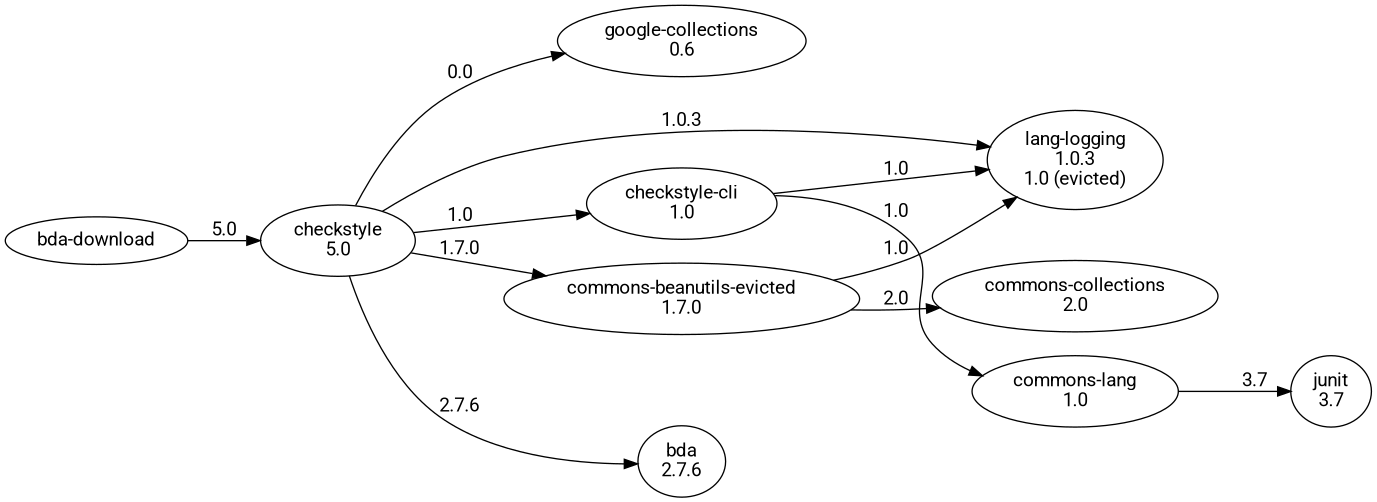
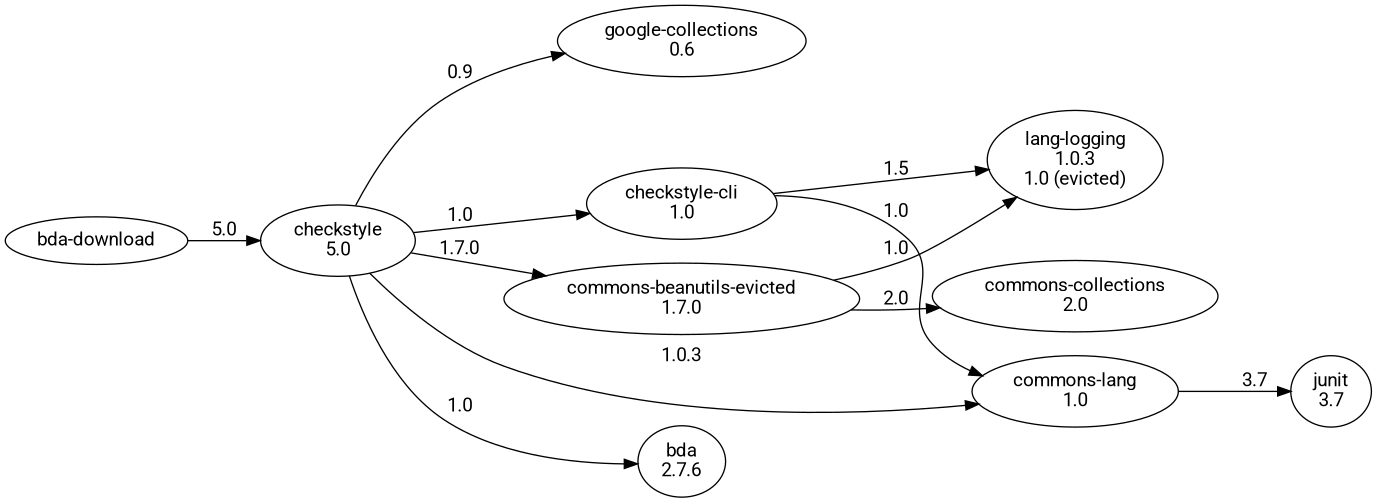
(460, 73) -> (460, 73)
(673, 133) -> (651, 401)
(896, 170) -> (896, 170)
(460, 407) -> (460, 407)
